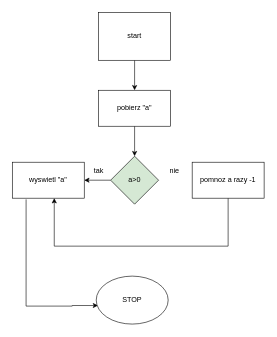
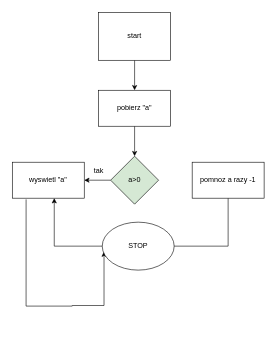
(174, 171) -> none
(132, 300) -> (138, 246)
